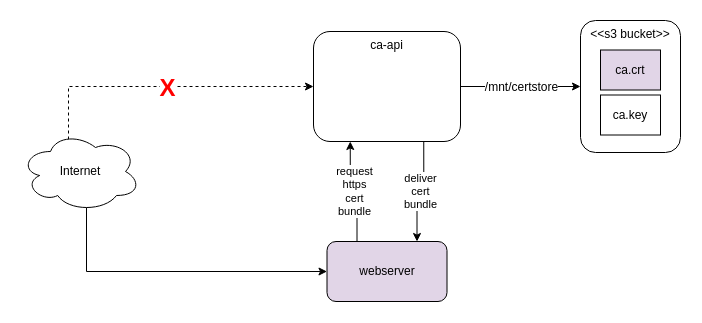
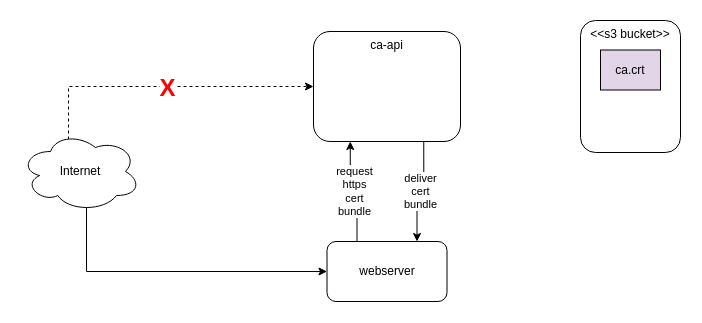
(517, 87) -> none
(631, 115) -> none
(387, 272) -> (387, 272)
